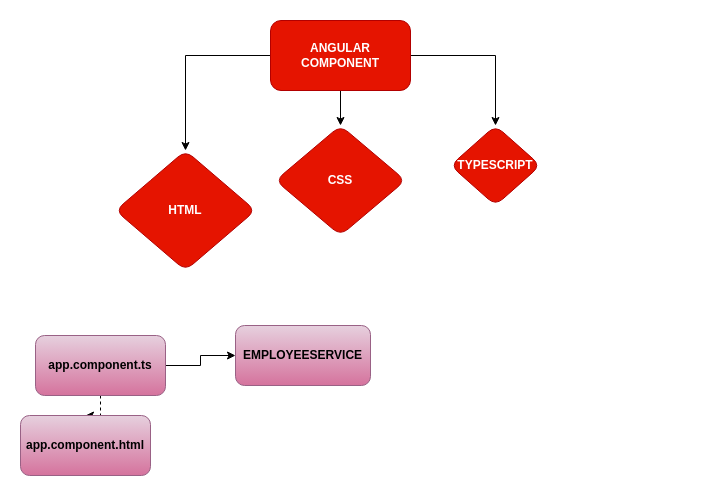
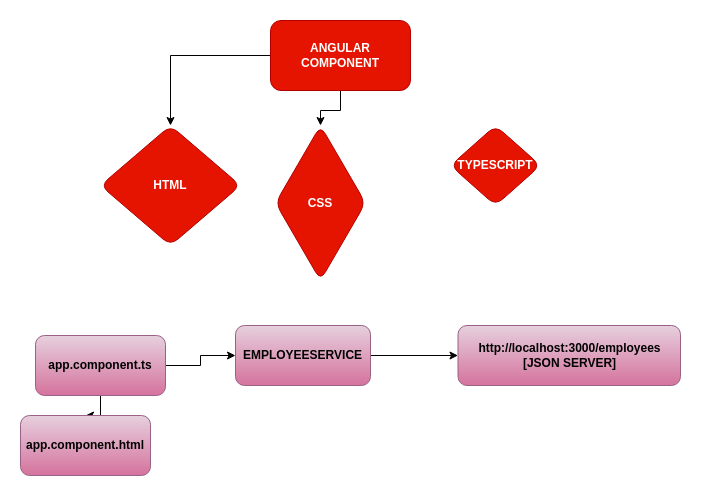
(485, 56) -> none
(341, 181) -> (321, 203)
(186, 211) -> (171, 186)
none -> (411, 356)
none -> (569, 356)
(101, 405) -> (101, 405)
